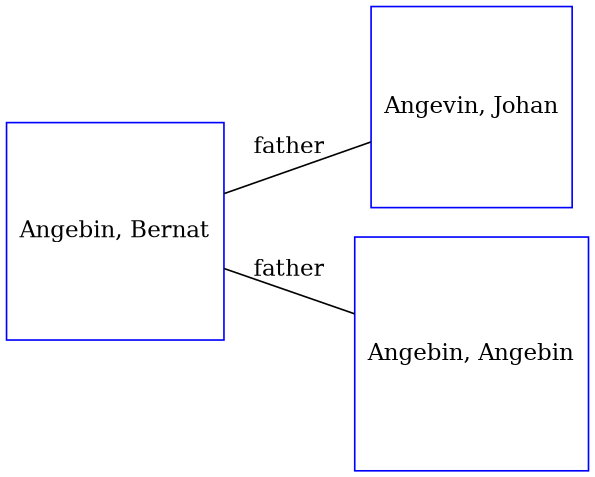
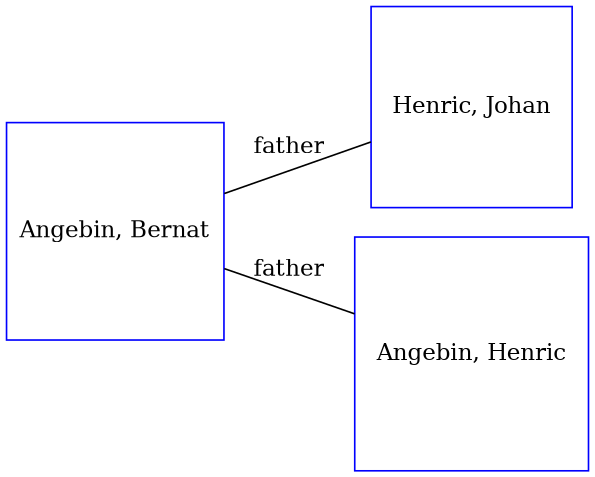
(472, 107) -> (472, 107)
(472, 354) -> (472, 354)
